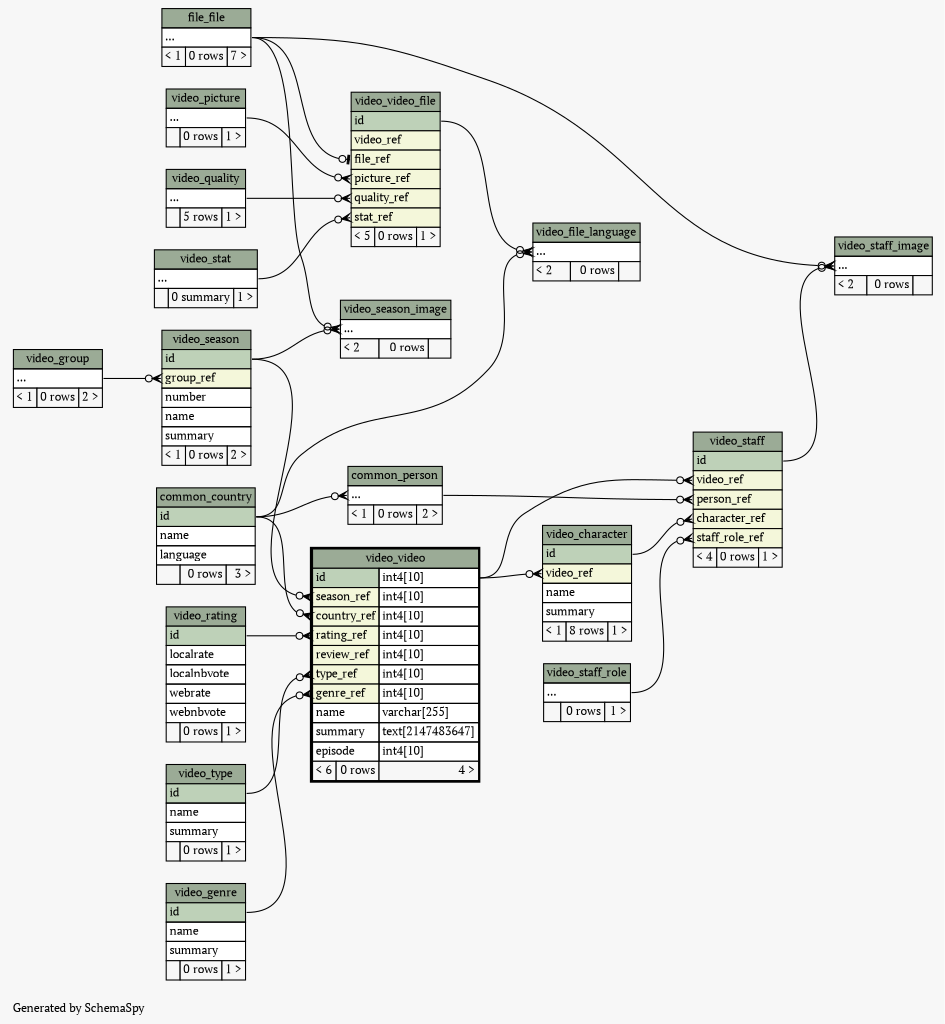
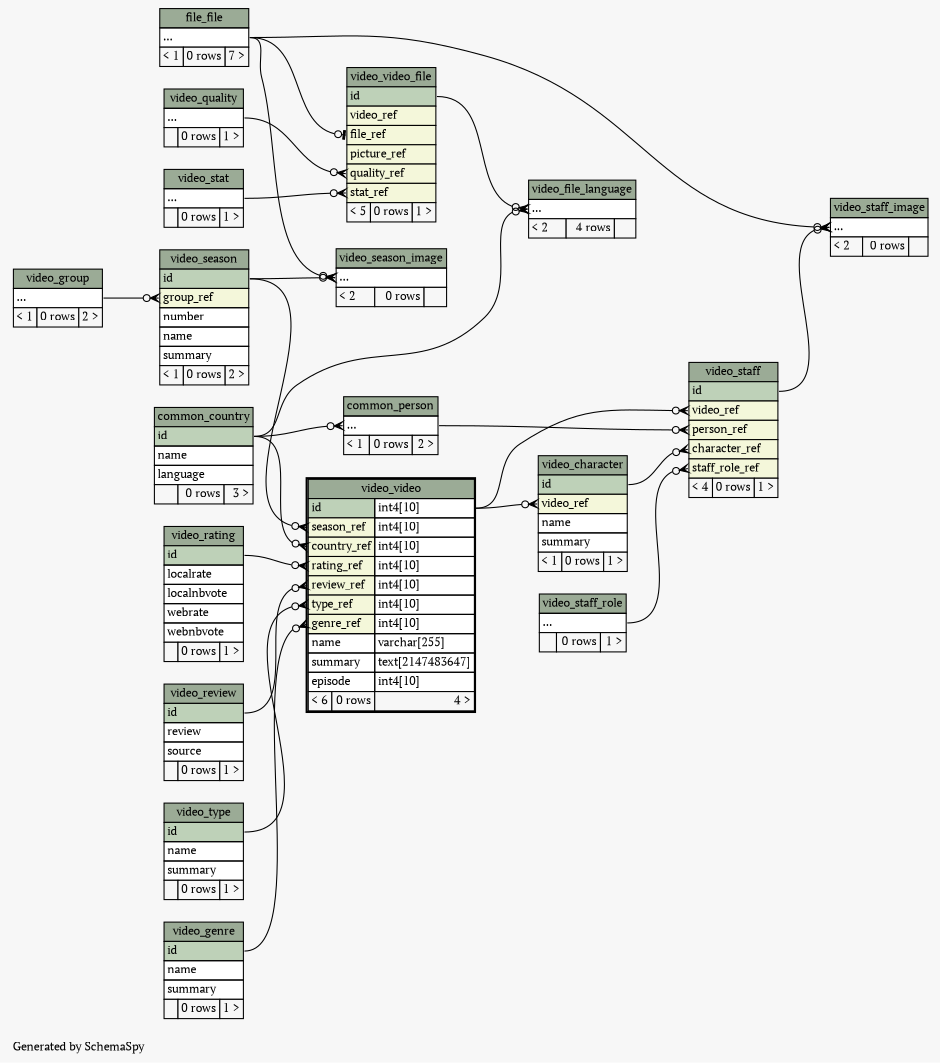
(206, 118) -> none
(201, 217) -> (199, 137)
(598, 271) -> (593, 228)
(201, 298) -> (199, 217)
(587, 631) -> (583, 561)
none -> (204, 732)
